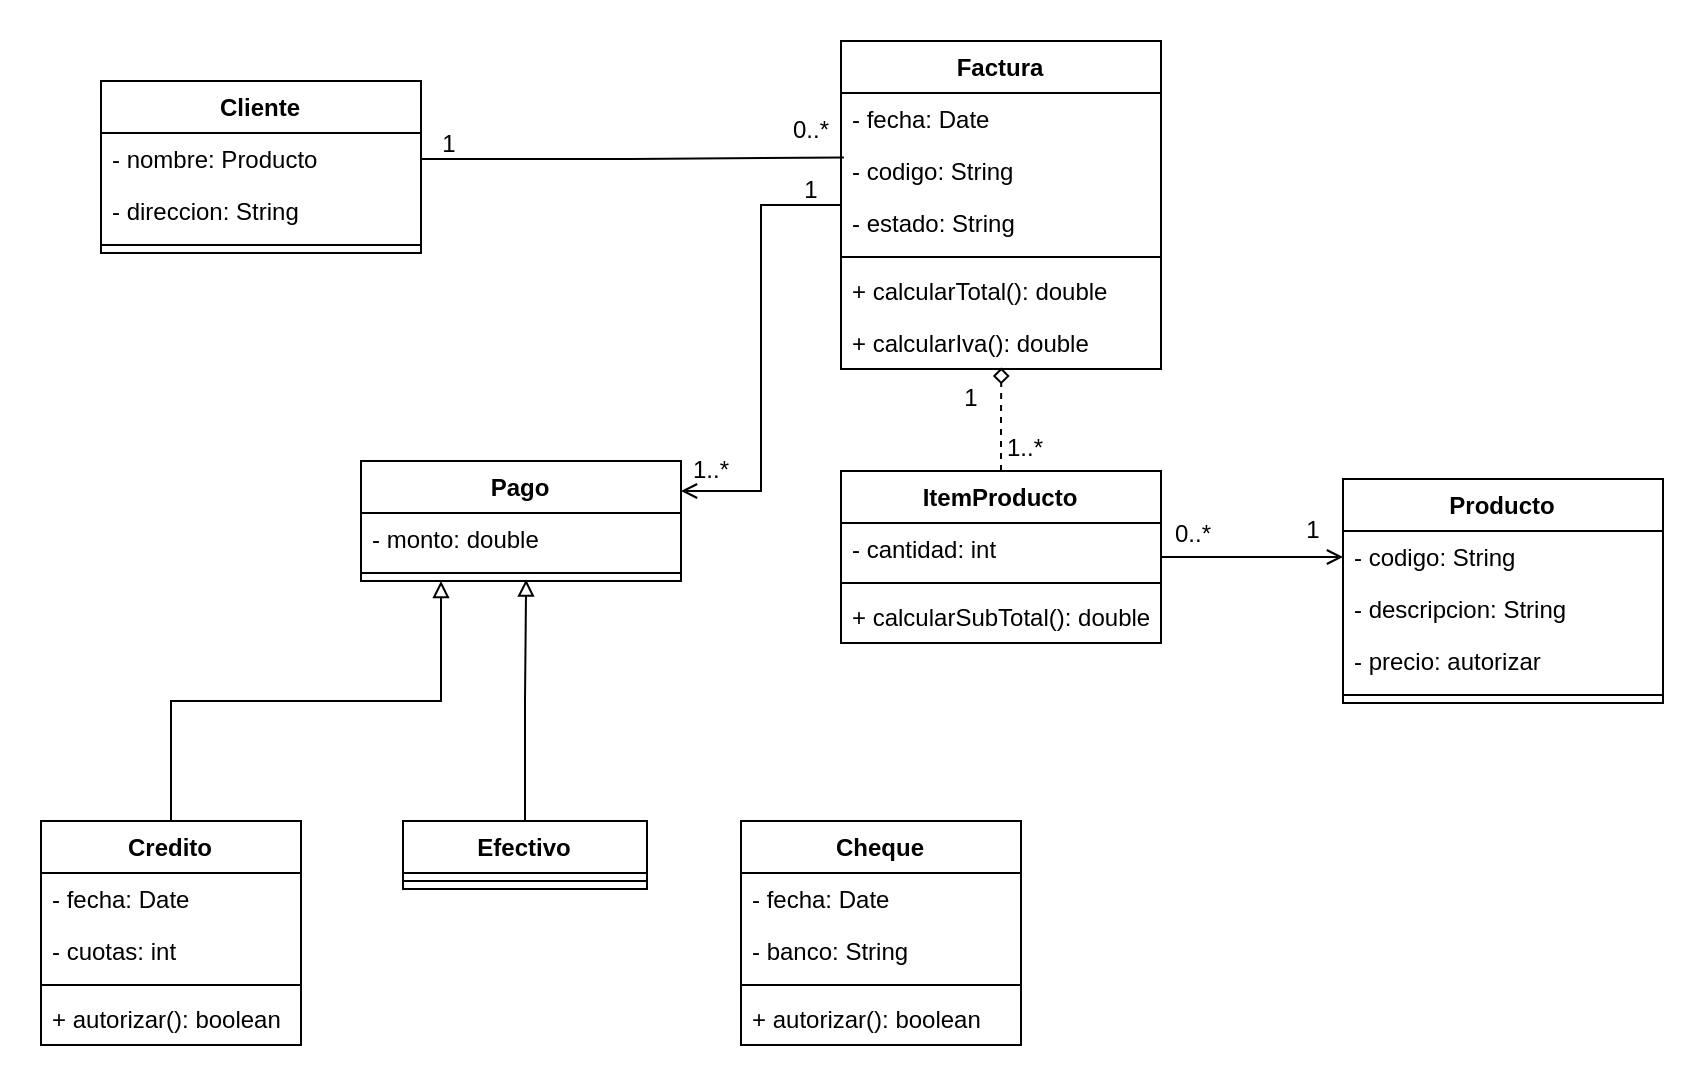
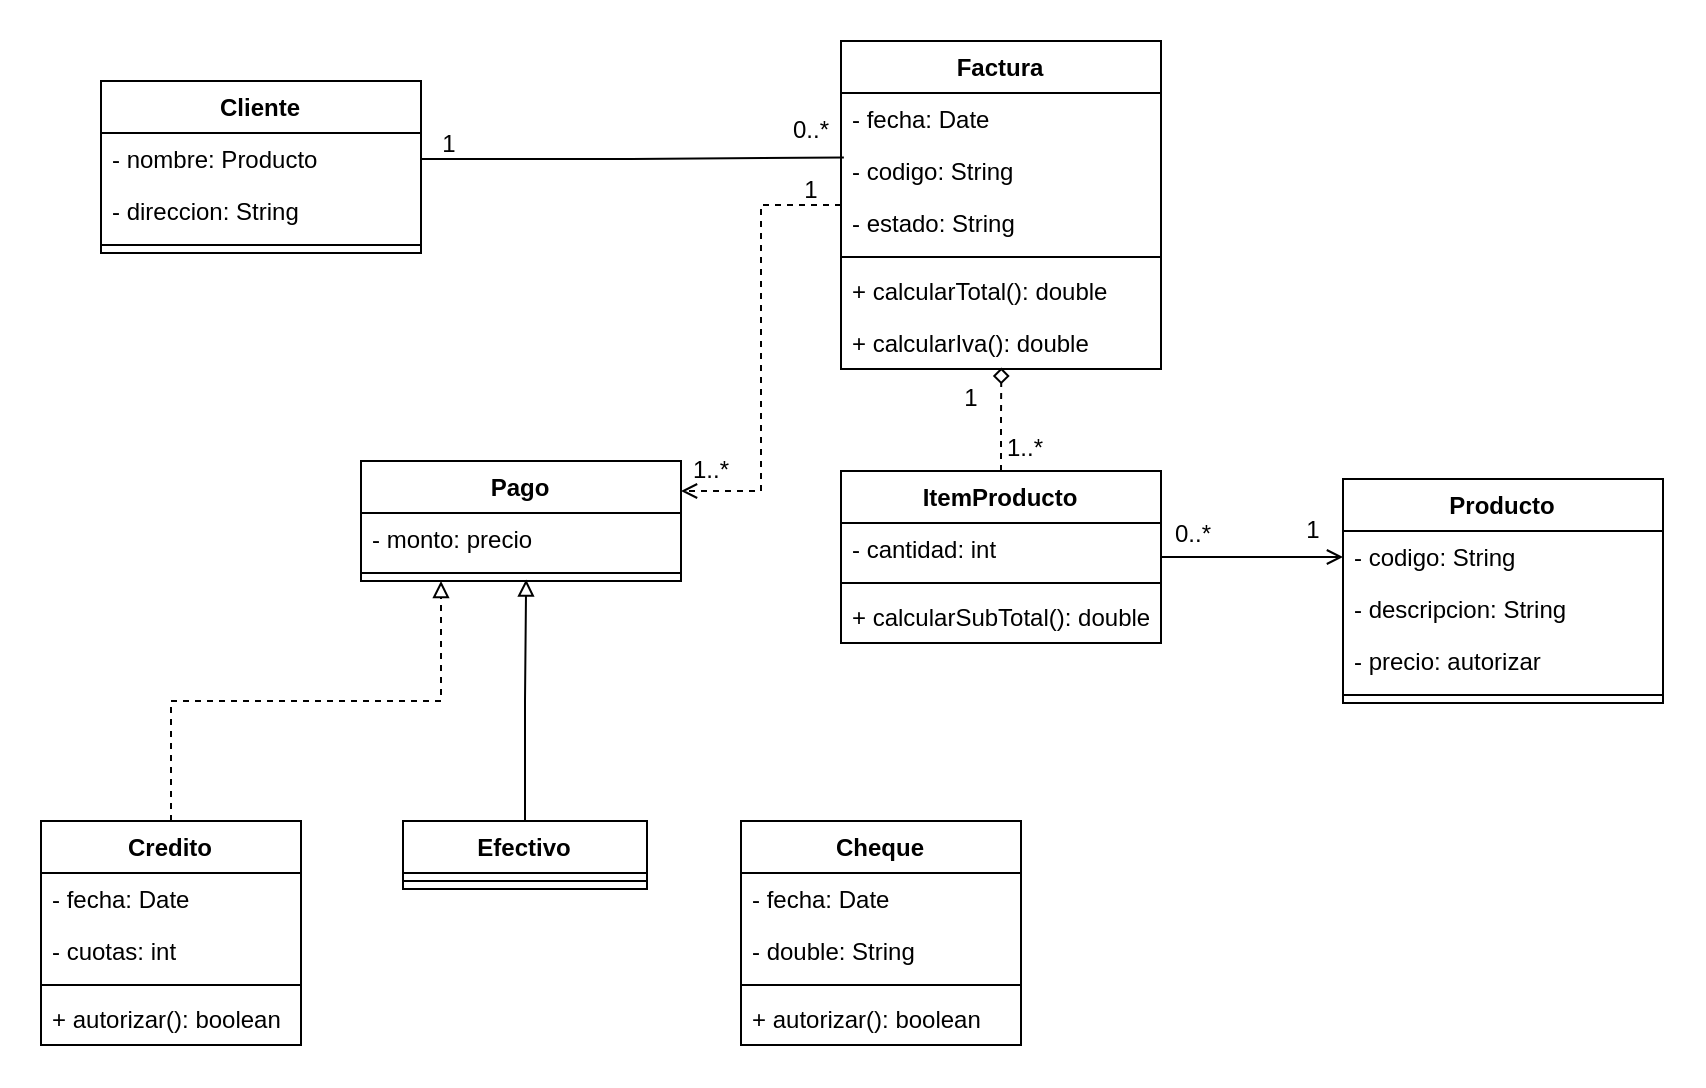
(761, 348) -> (761, 348)
(460, 540) -> (460, 540)
(300, 701) -> (300, 701)
(840, 952) -> (844, 952)
